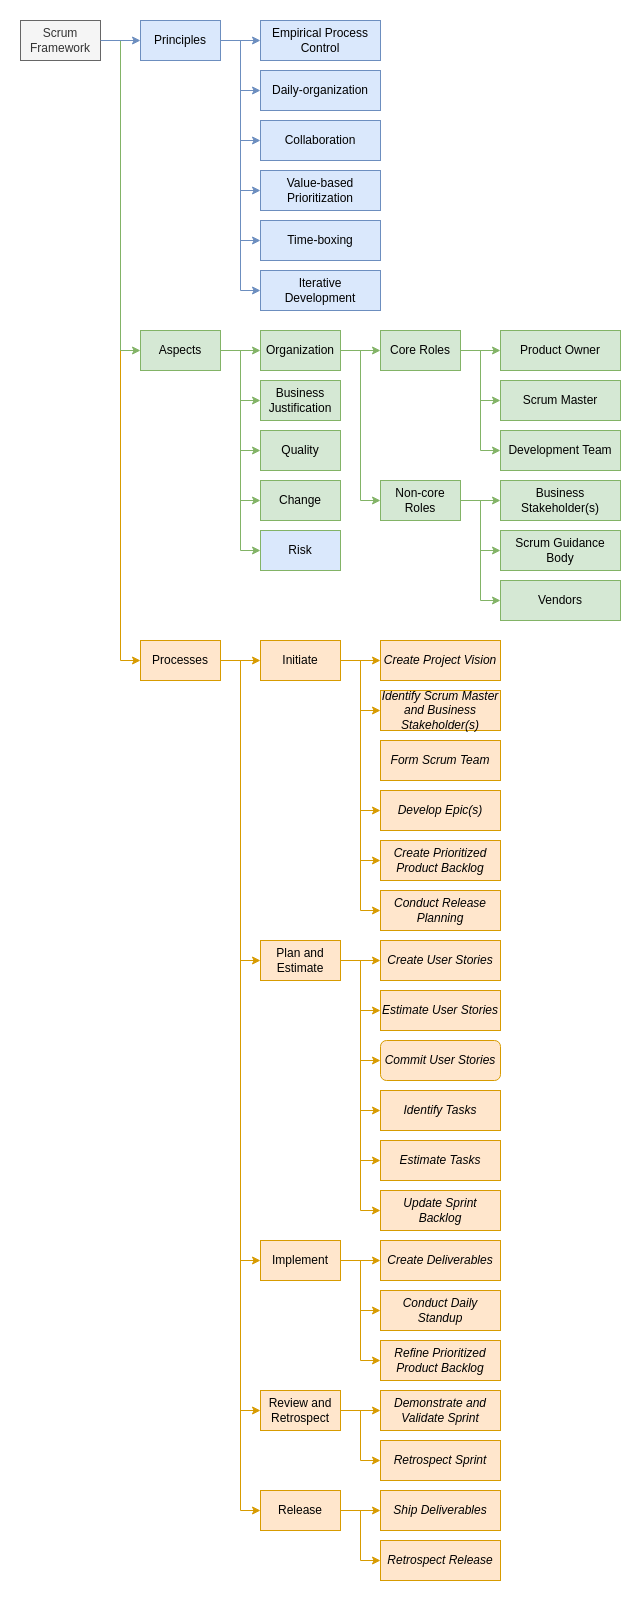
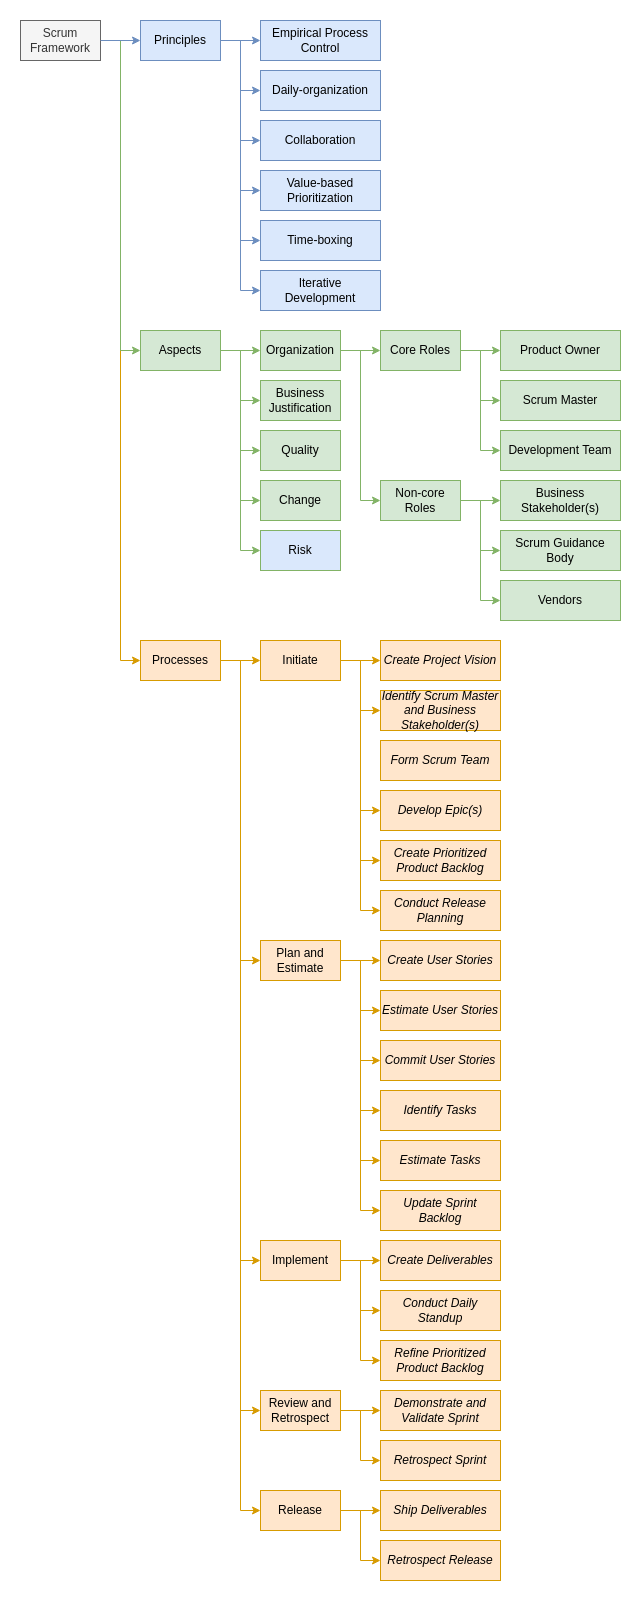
(441, 1061) -> (441, 1061)
